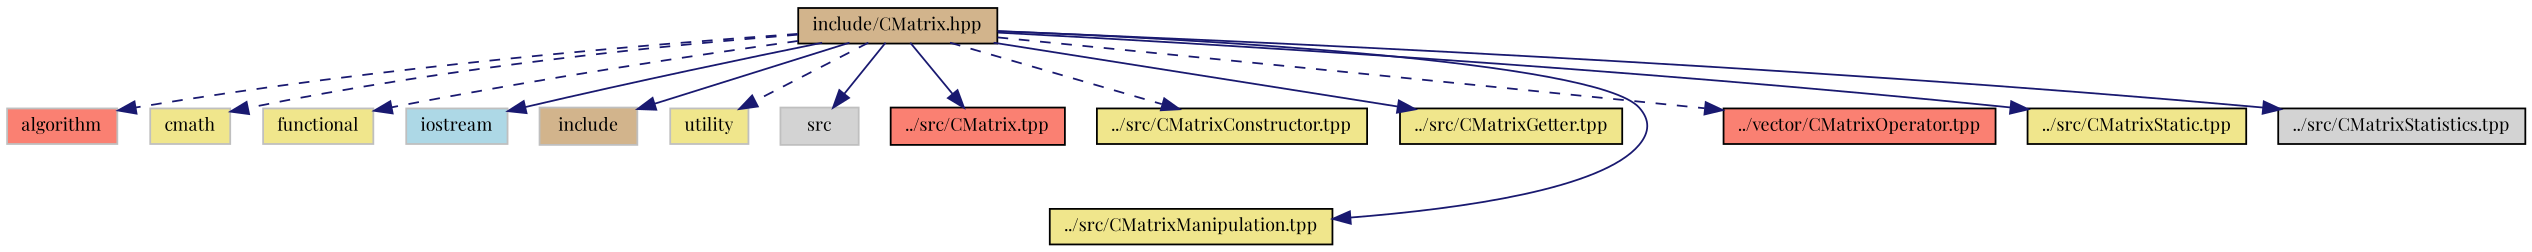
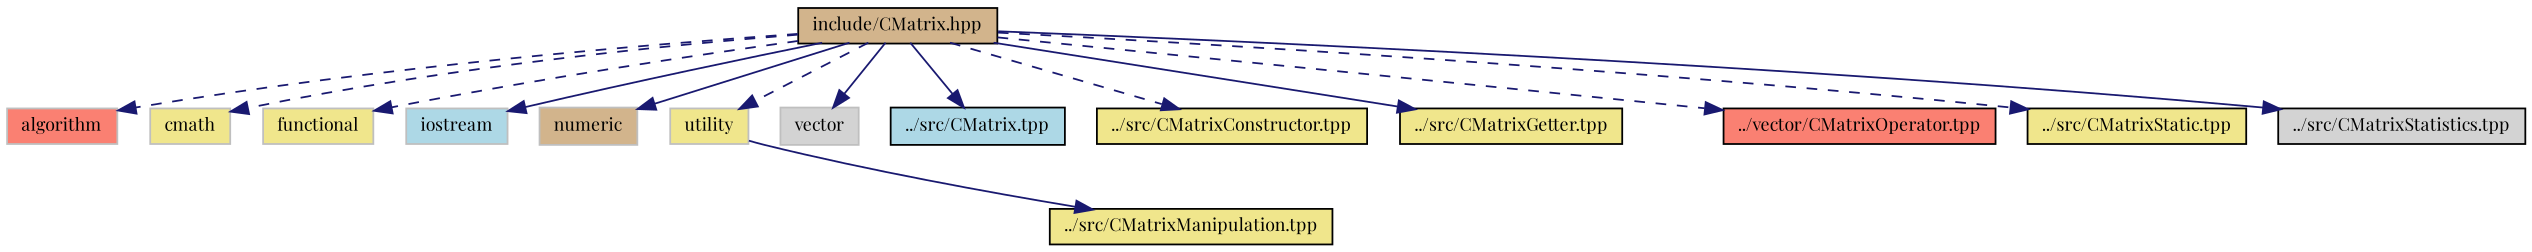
(1606, 72) -> (1606, 72)
(1566, 81) -> (911, 177)
(588, 126) -> (588, 126)
(820, 126) -> (820, 126)
(978, 126) -> (978, 126)
